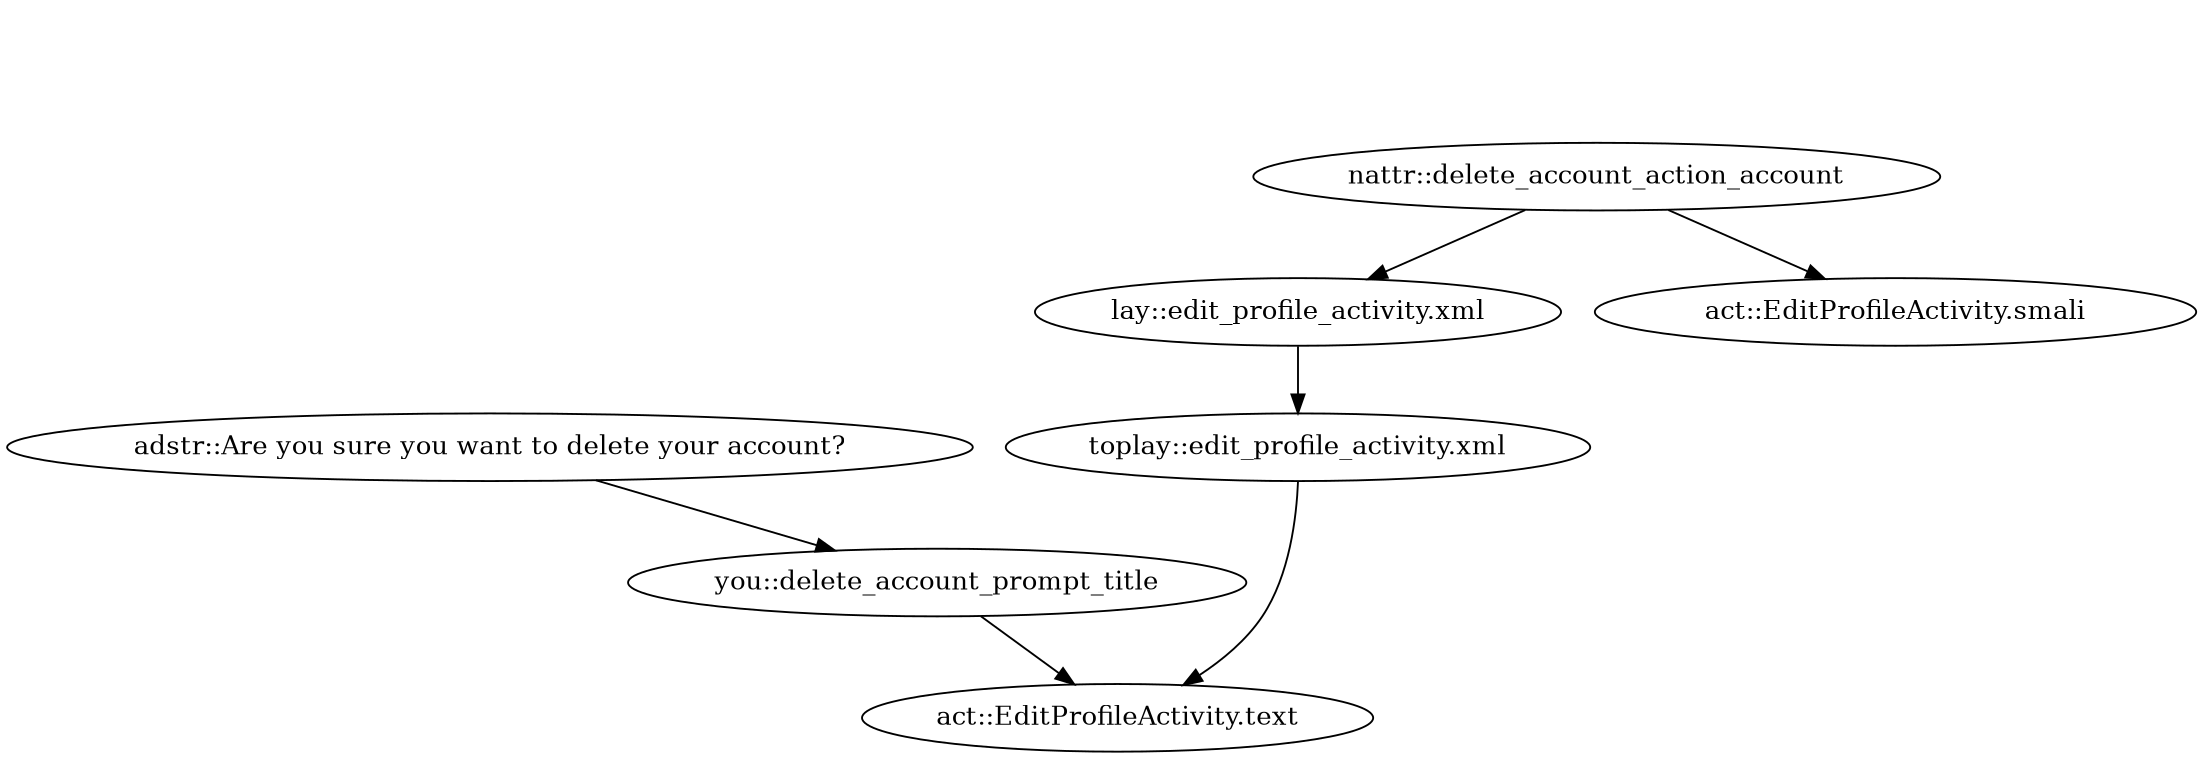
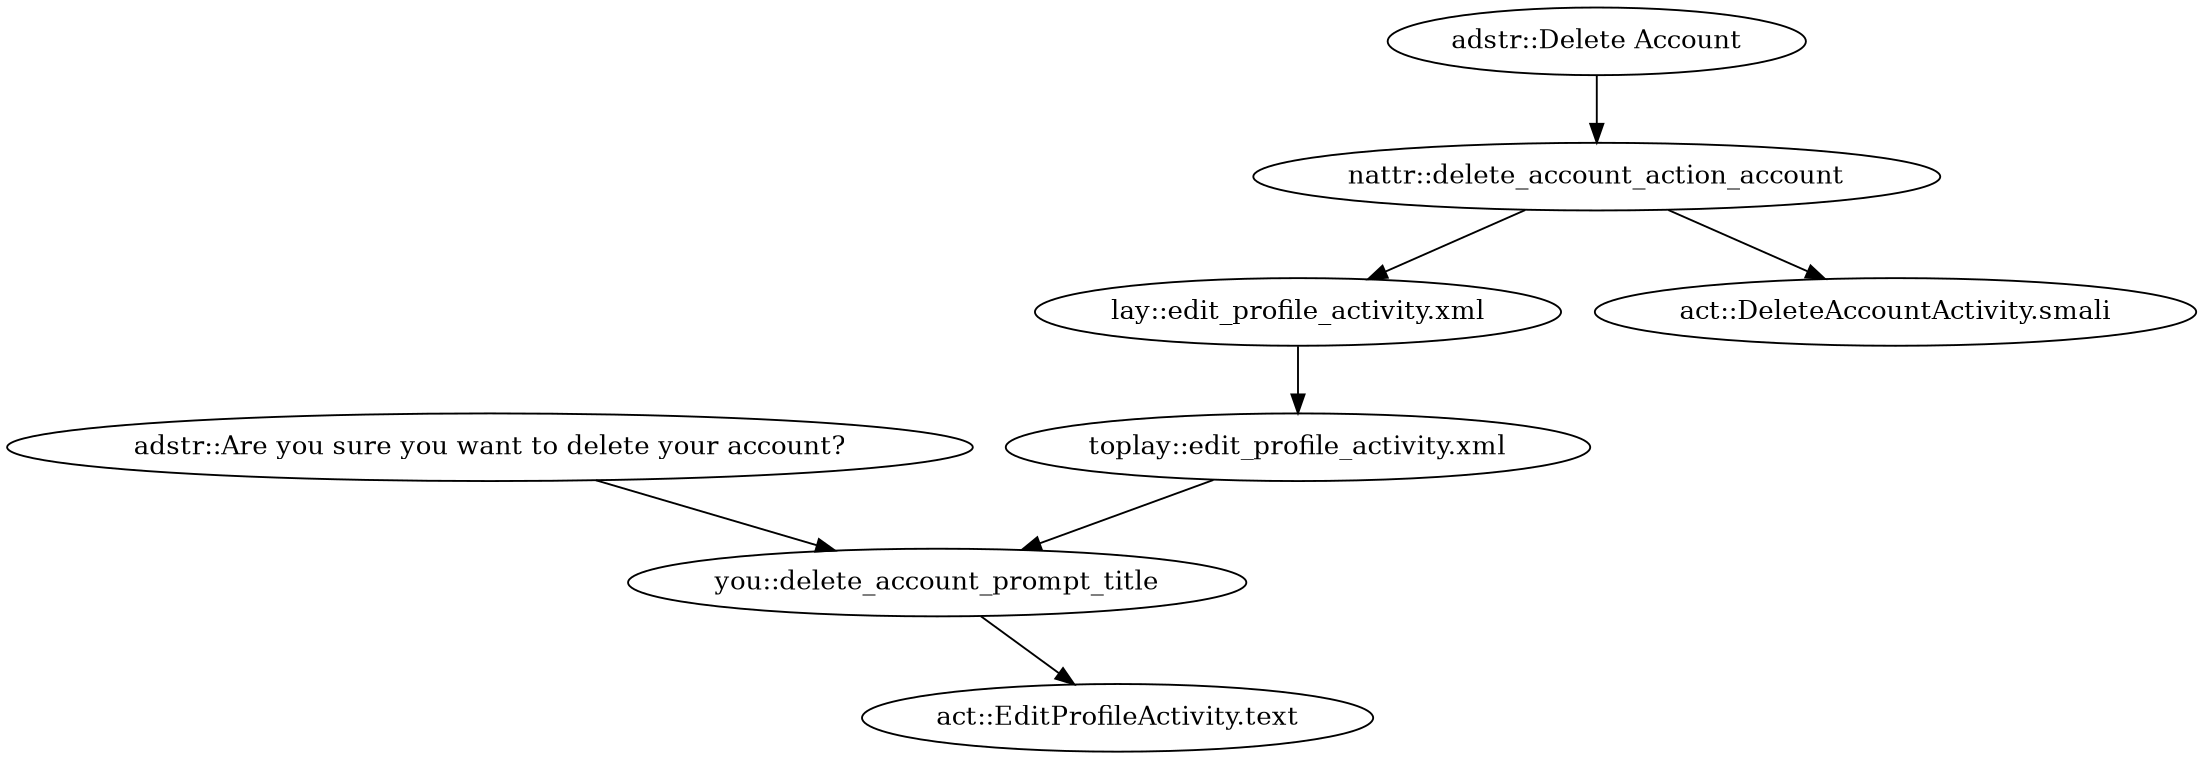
none -> (1597, 41)
(1896, 312) -> (1896, 312)
(1275, 592) -> (1127, 512)
